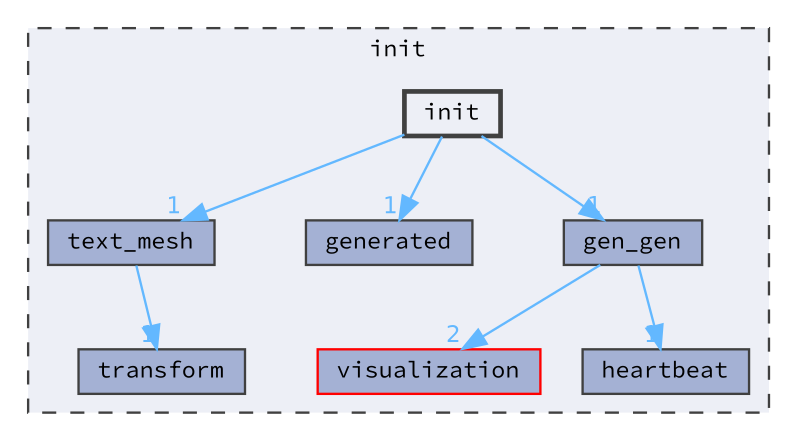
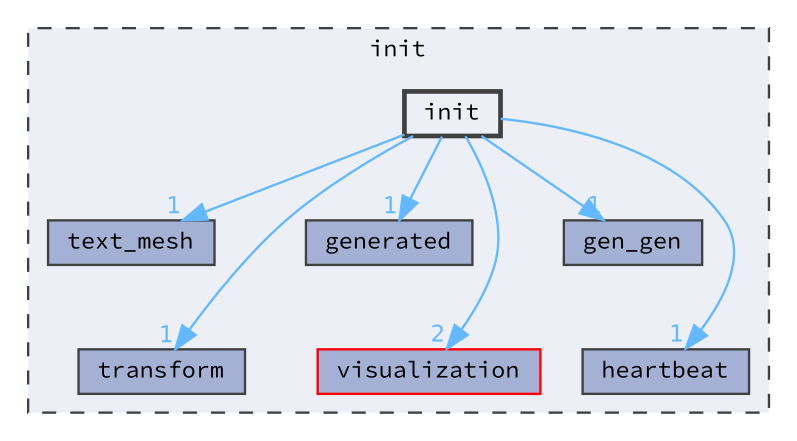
(144, 296) -> (289, 218)
(646, 296) -> (677, 174)
(542, 301) -> (498, 234)
